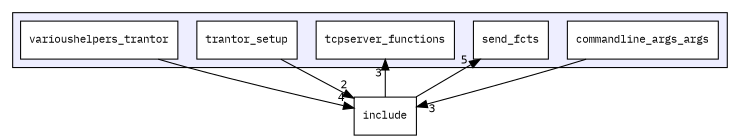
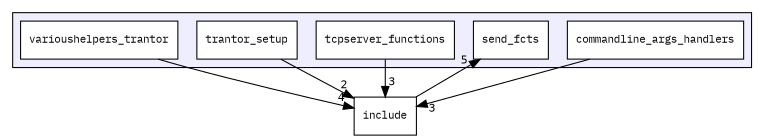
(643, 40) -> (656, 40)
(385, 84) -> (385, 74)
